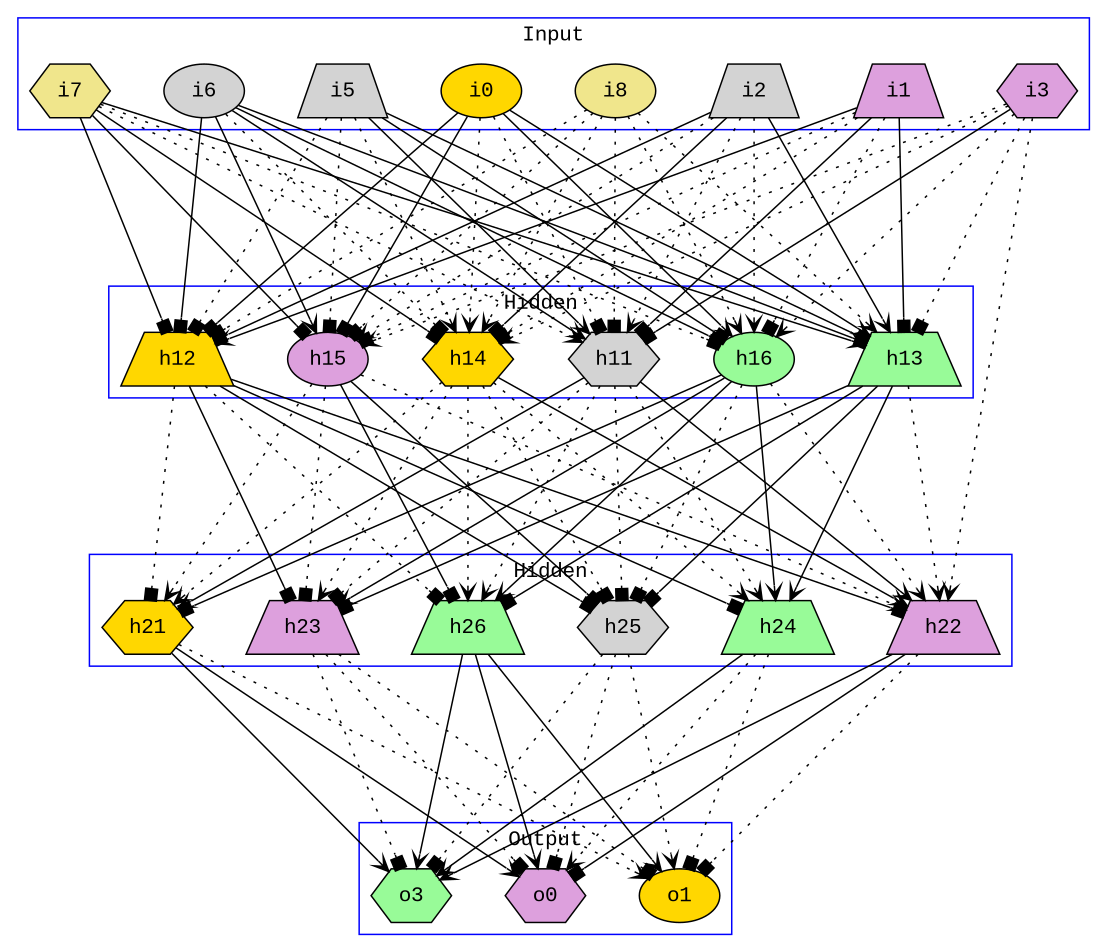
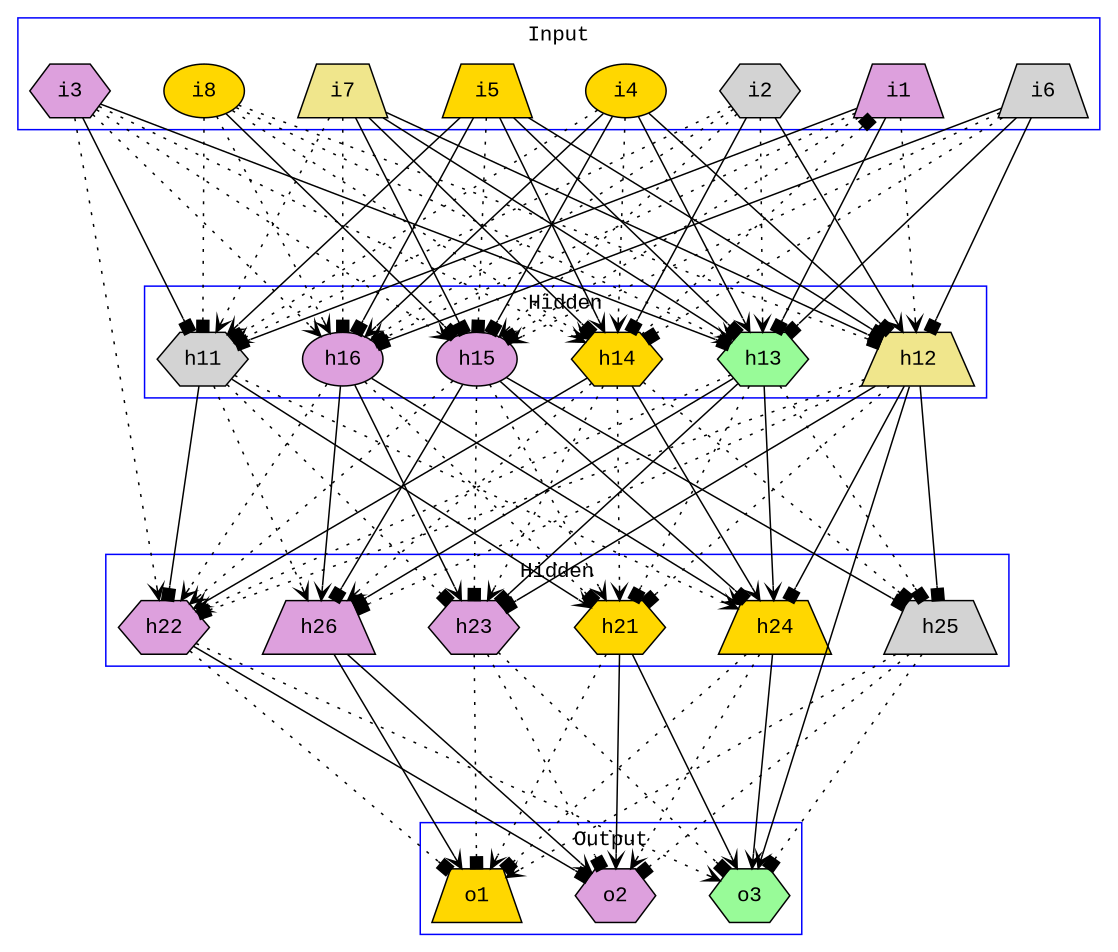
(70, 91) -> (343, 91)
(204, 91) -> (1043, 91)
(343, 91) -> (487, 91)
(481, 91) -> (626, 91)
(615, 91) -> (204, 91)
(754, 91) -> (760, 91)
(684, 171) -> (907, 208)
(745, 187) -> (724, 257)
(512, 188) -> (313, 198)
(256, 203) -> (785, 213)
(820, 208) -> (762, 237)
(270, 209) -> (716, 234)
(974, 218) -> (331, 192)
(402, 221) -> none
(412, 238) -> (544, 208)
(361, 273) -> (829, 209)
(177, 359) -> (918, 359)
(754, 359) -> (343, 359)
(905, 359) -> (763, 359)
(618, 471) -> none
(697, 476) -> none
none -> (701, 476)
(779, 479) -> (841, 477)
(561, 493) -> (587, 477)
(783, 497) -> (184, 486)
none -> (635, 501)
(634, 502) -> (701, 502)
(392, 519) -> (436, 450)
(303, 627) -> (474, 627)
(468, 627) -> (319, 627)
(623, 627) -> (940, 627)
(778, 627) -> (775, 627)
(943, 627) -> (164, 627)
(441, 754) -> (836, 620)
(673, 764) -> (438, 753)
(545, 896) -> (615, 896)
(680, 896) -> (477, 896)
